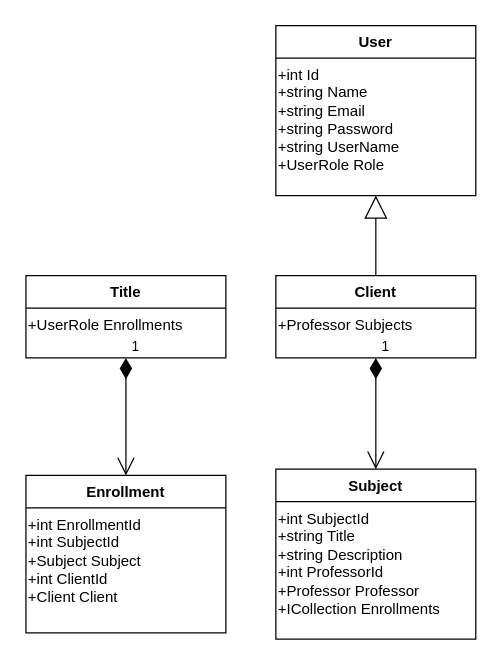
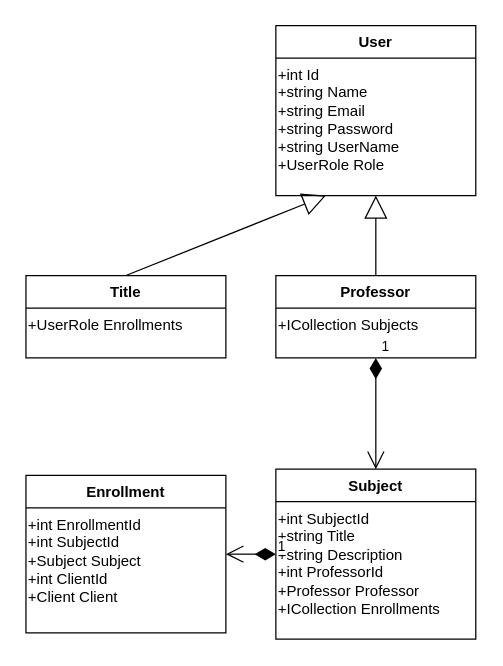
none -> (215, 240)
(375, 293) -> (375, 293)
(356, 326) -> (359, 326)
(126, 425) -> none
none -> (243, 554)
